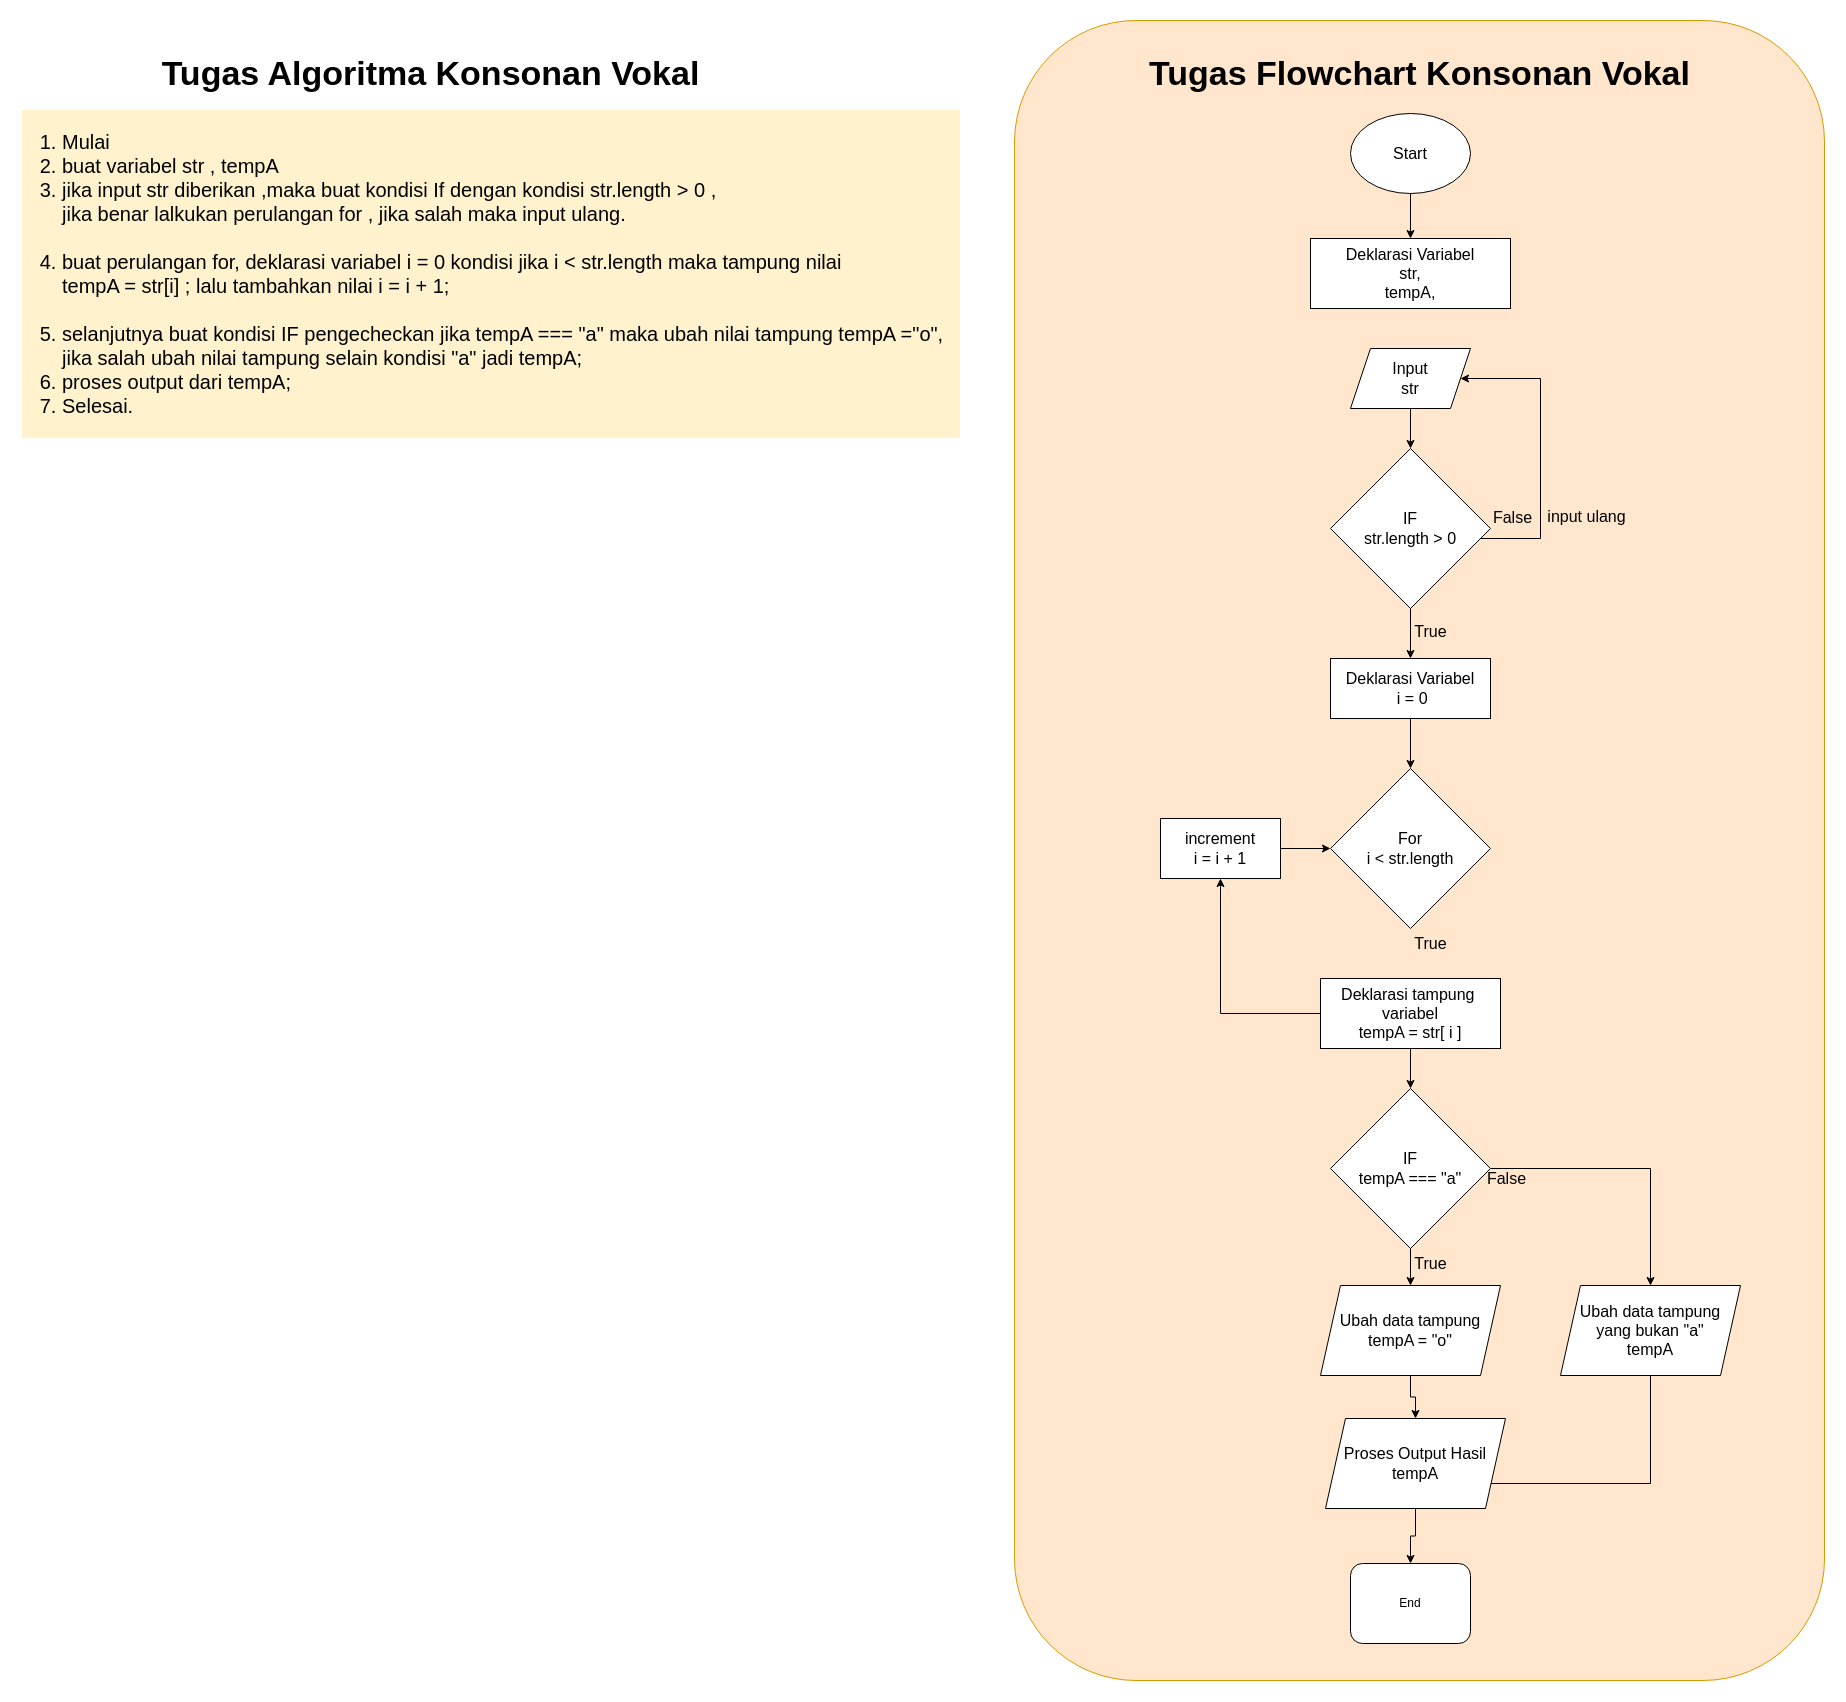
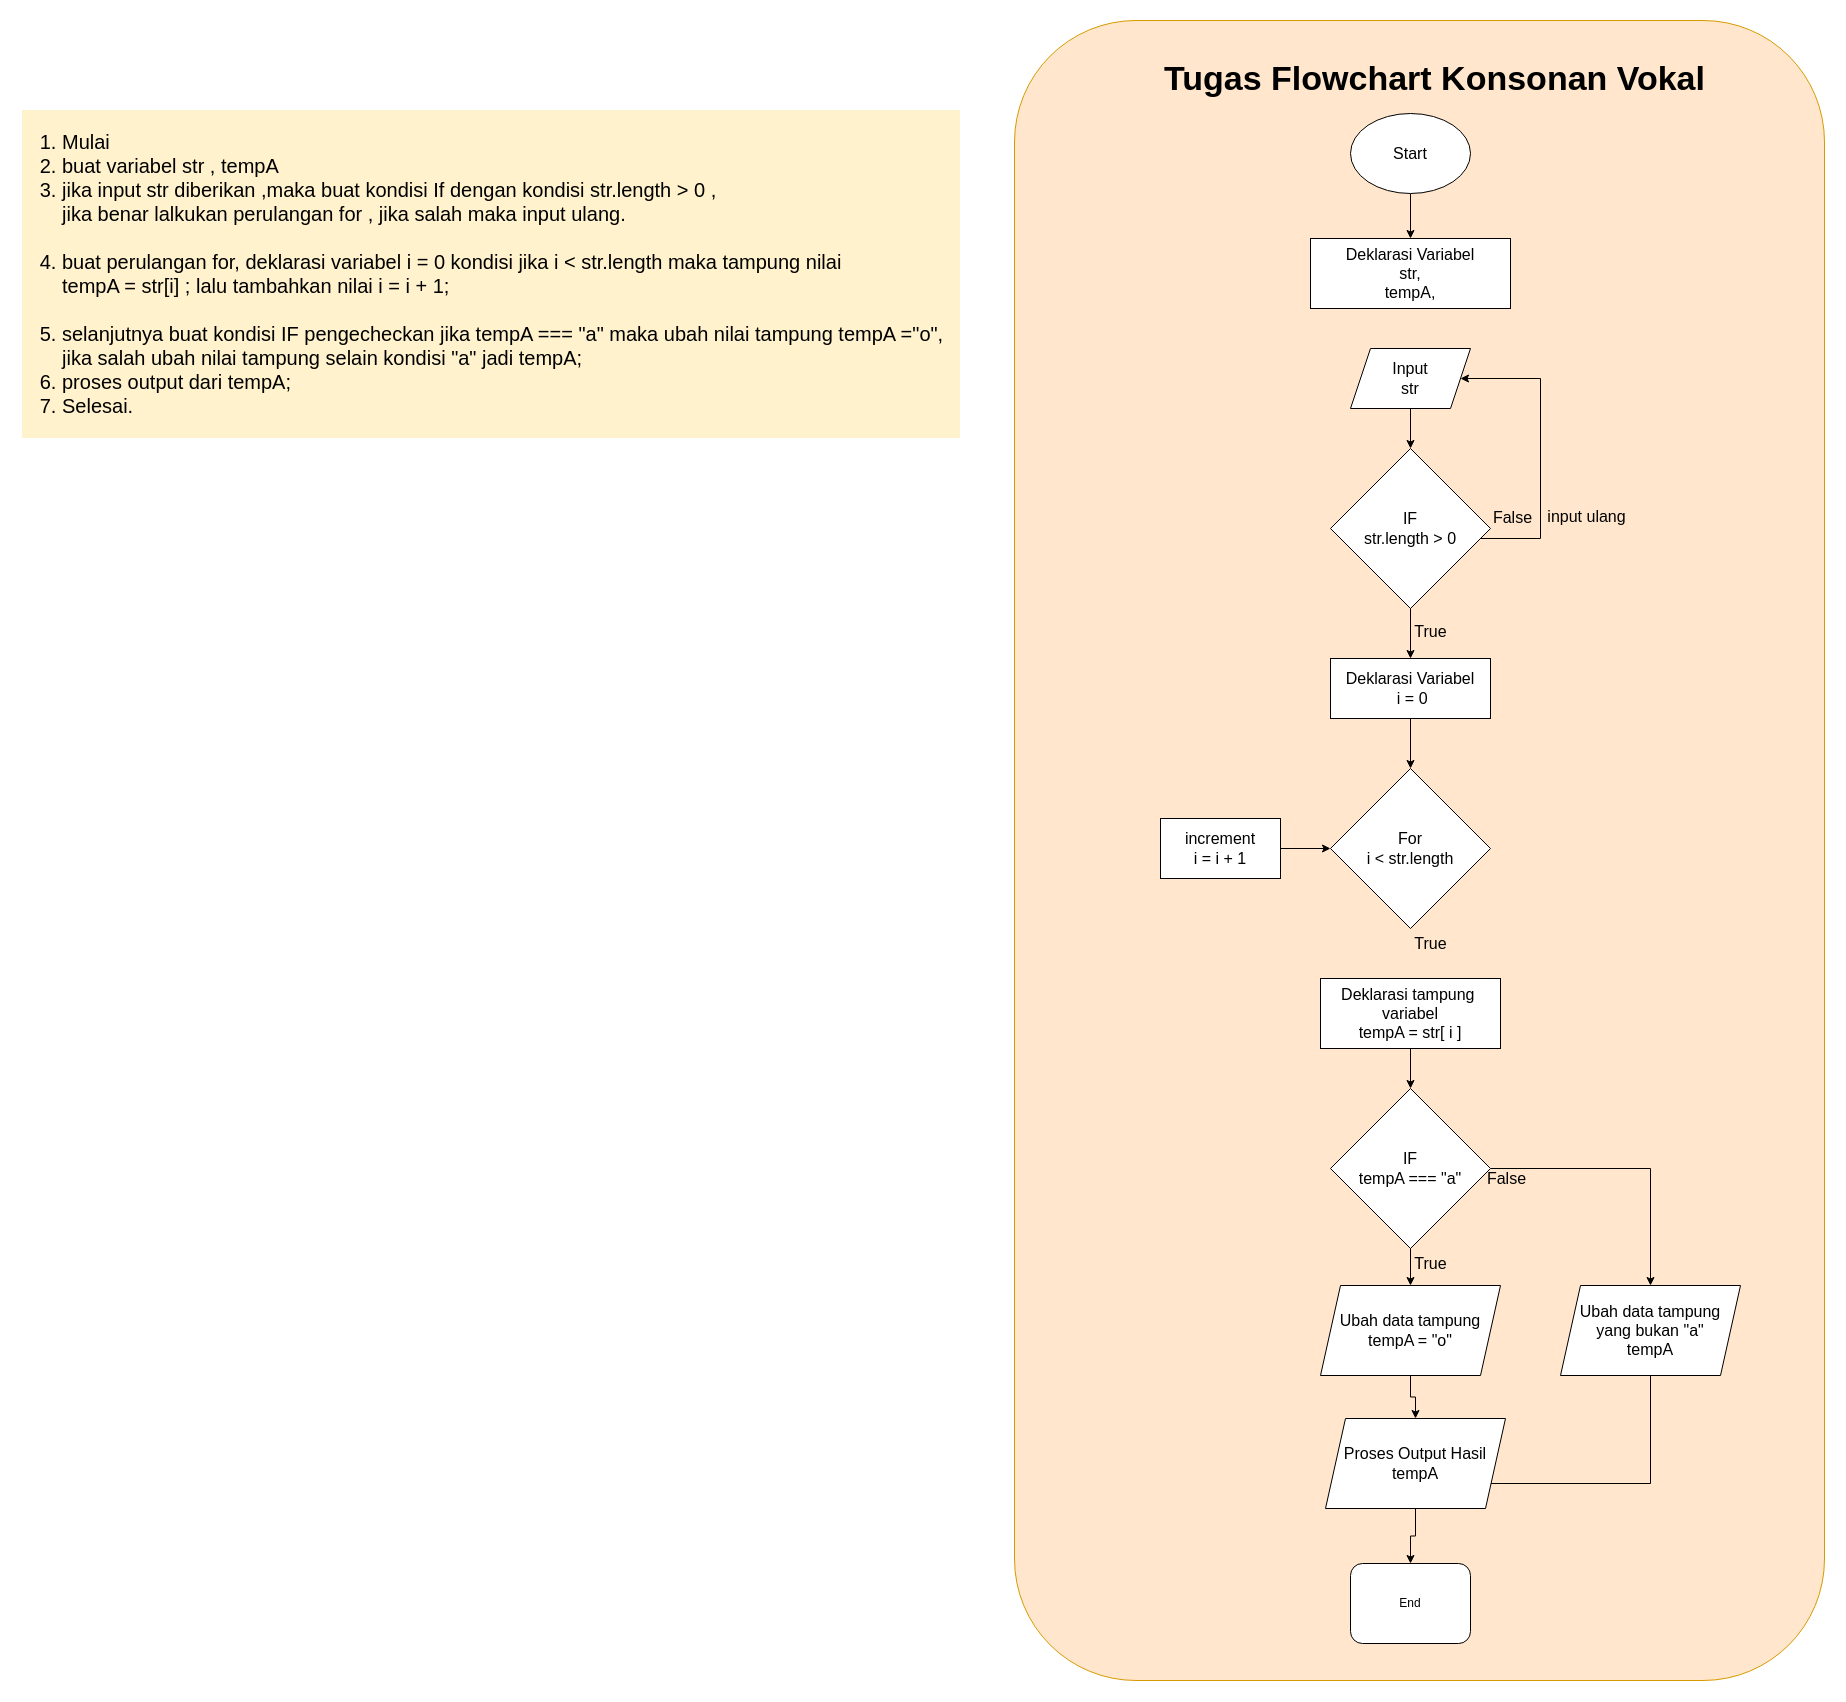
(431, 74) -> none
(1420, 74) -> (1435, 79)
(1221, 999) -> none
